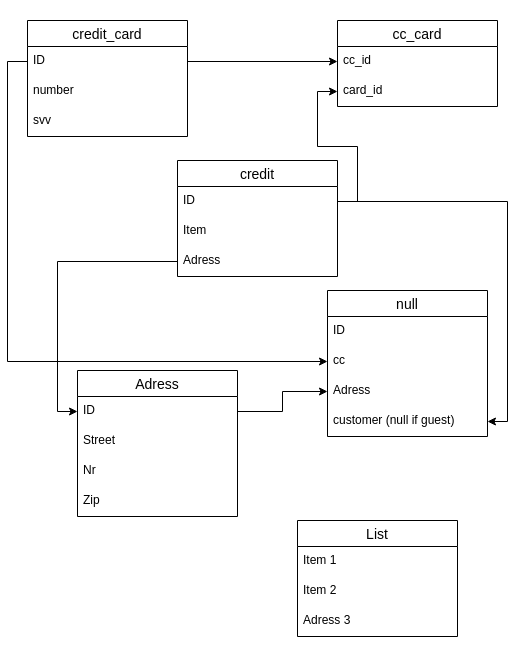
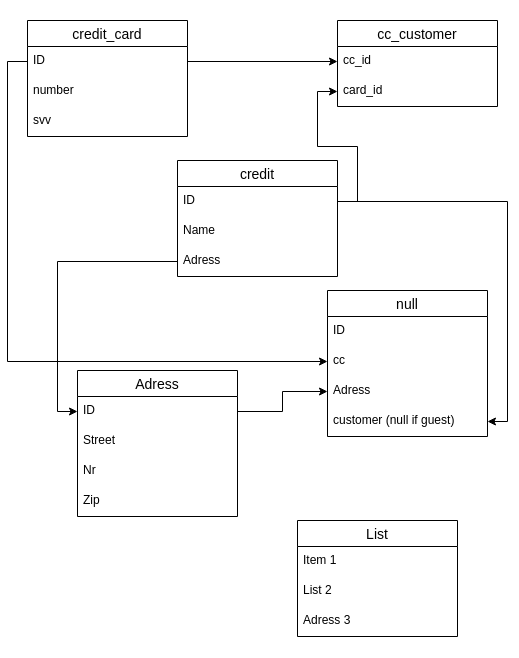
(417, 34) -> (417, 34)
(196, 230) -> (196, 230)
(322, 590) -> (320, 590)
